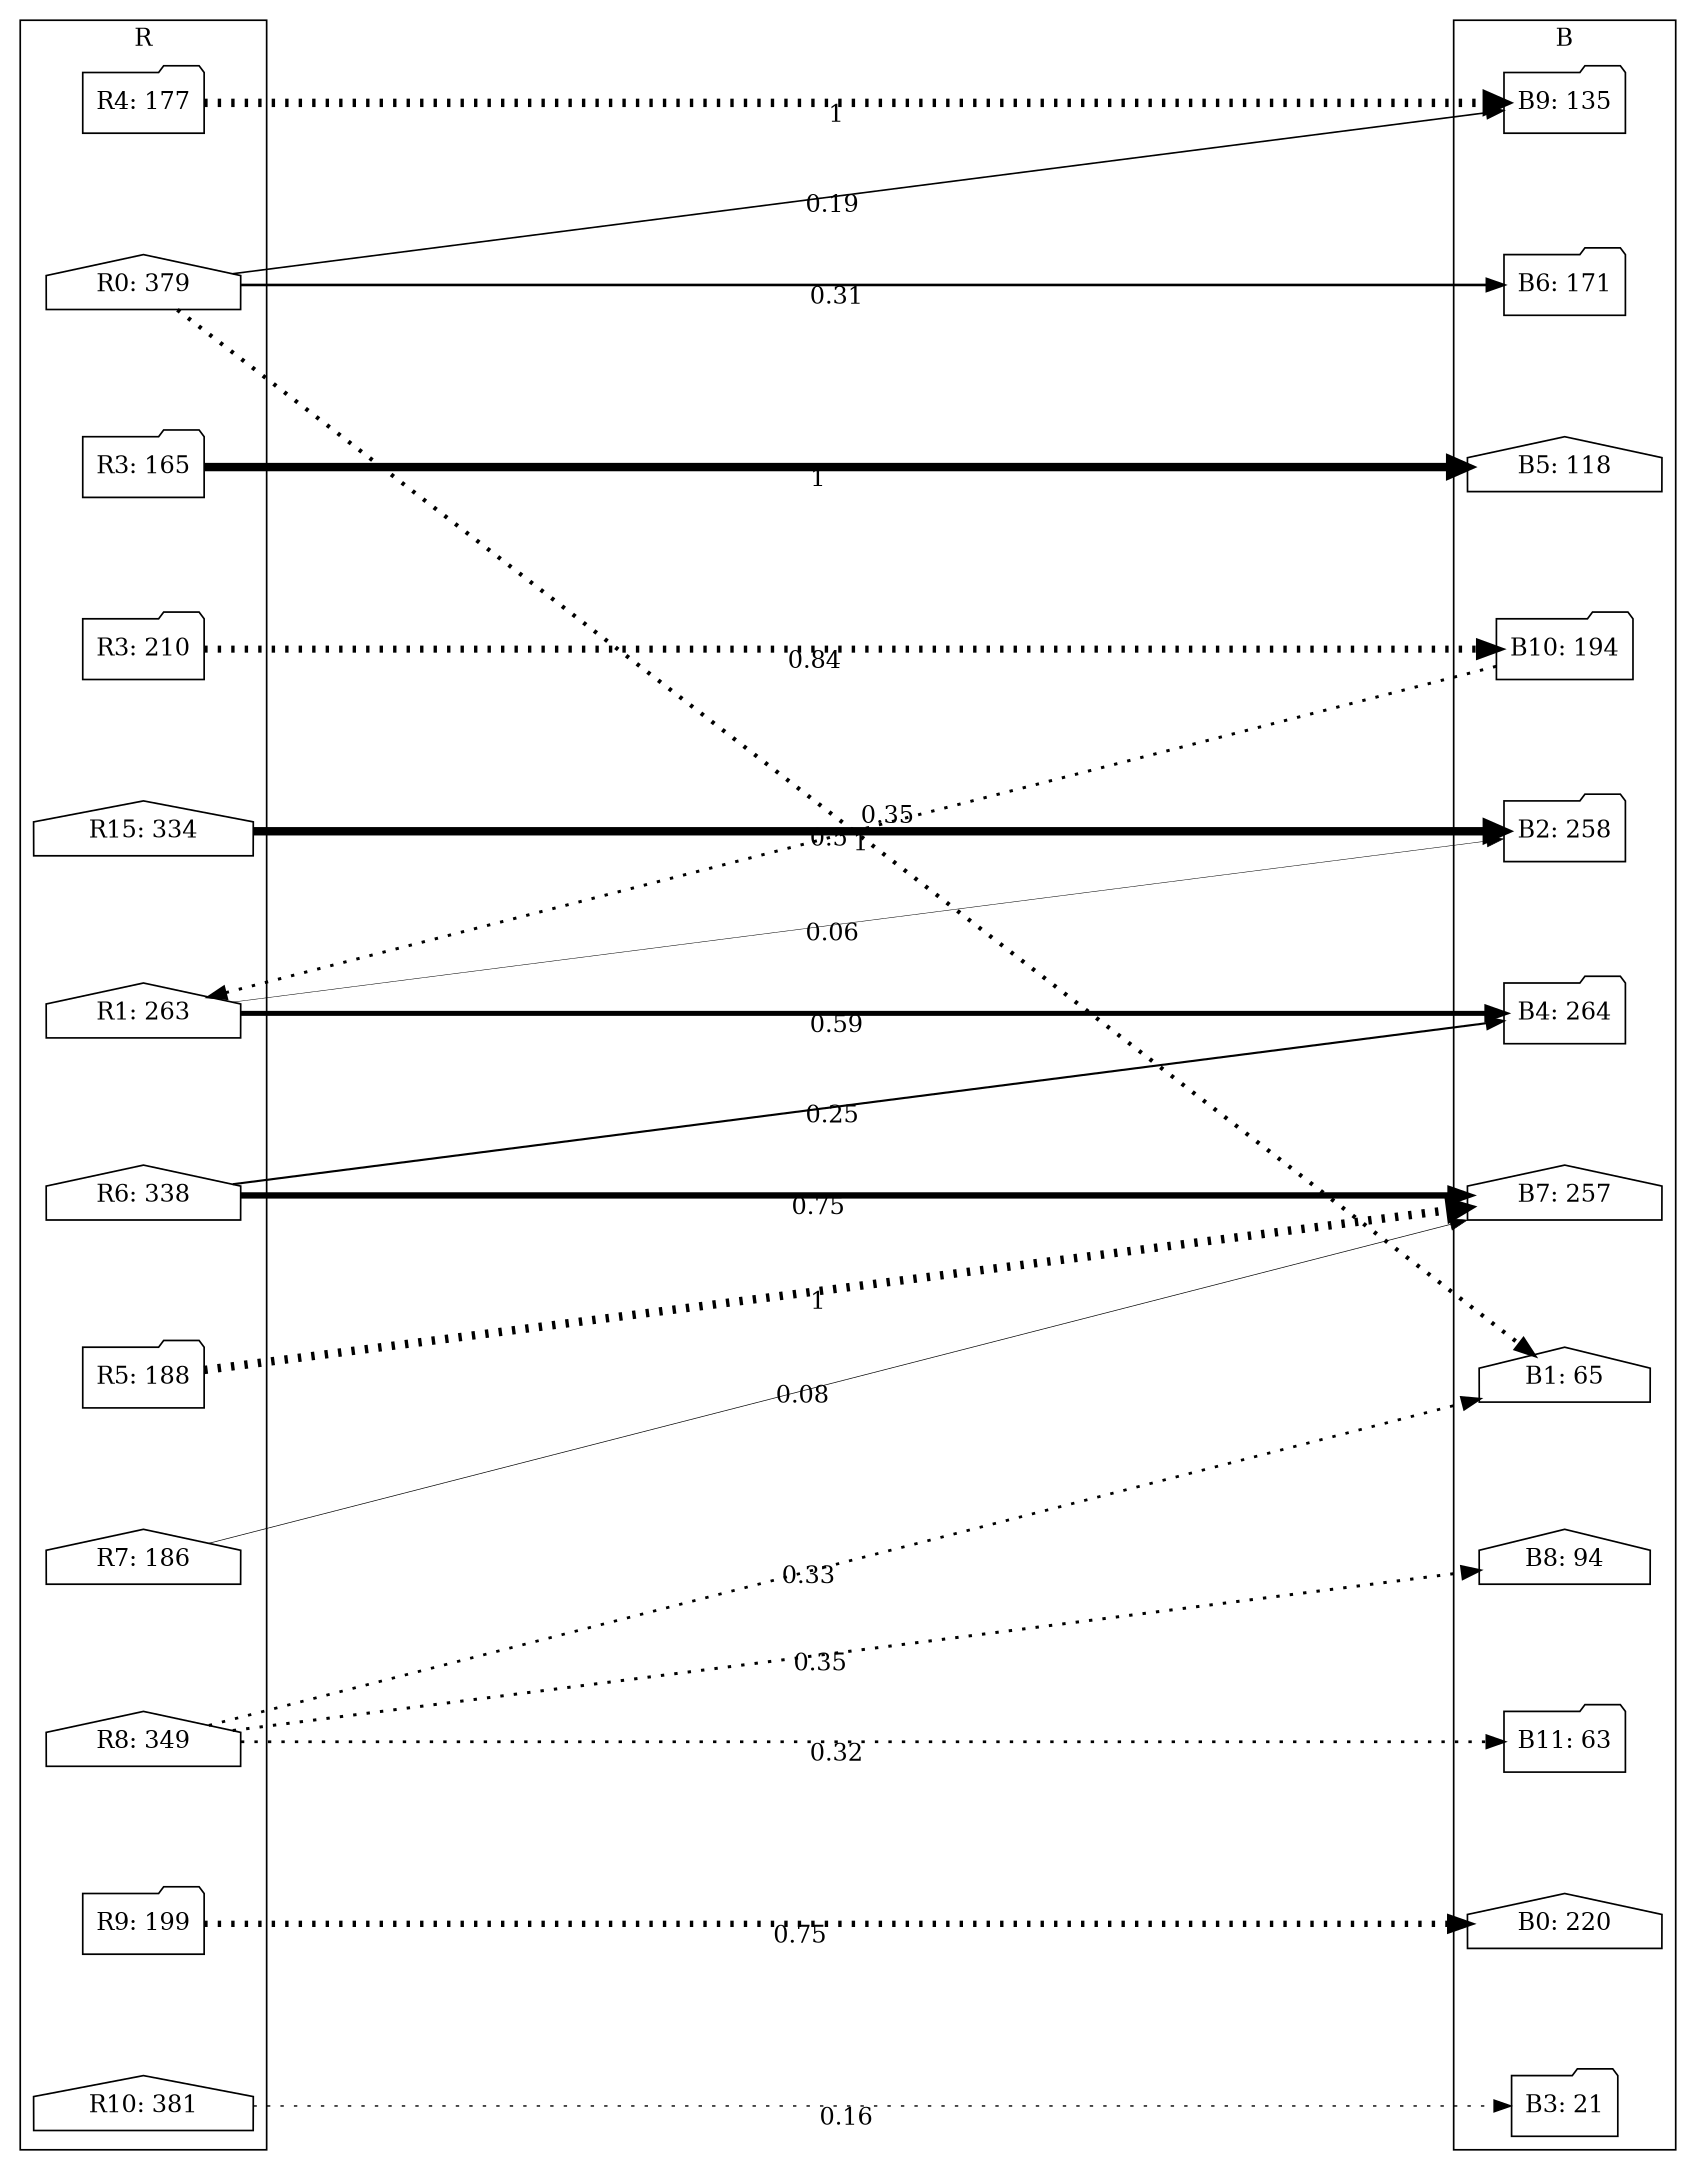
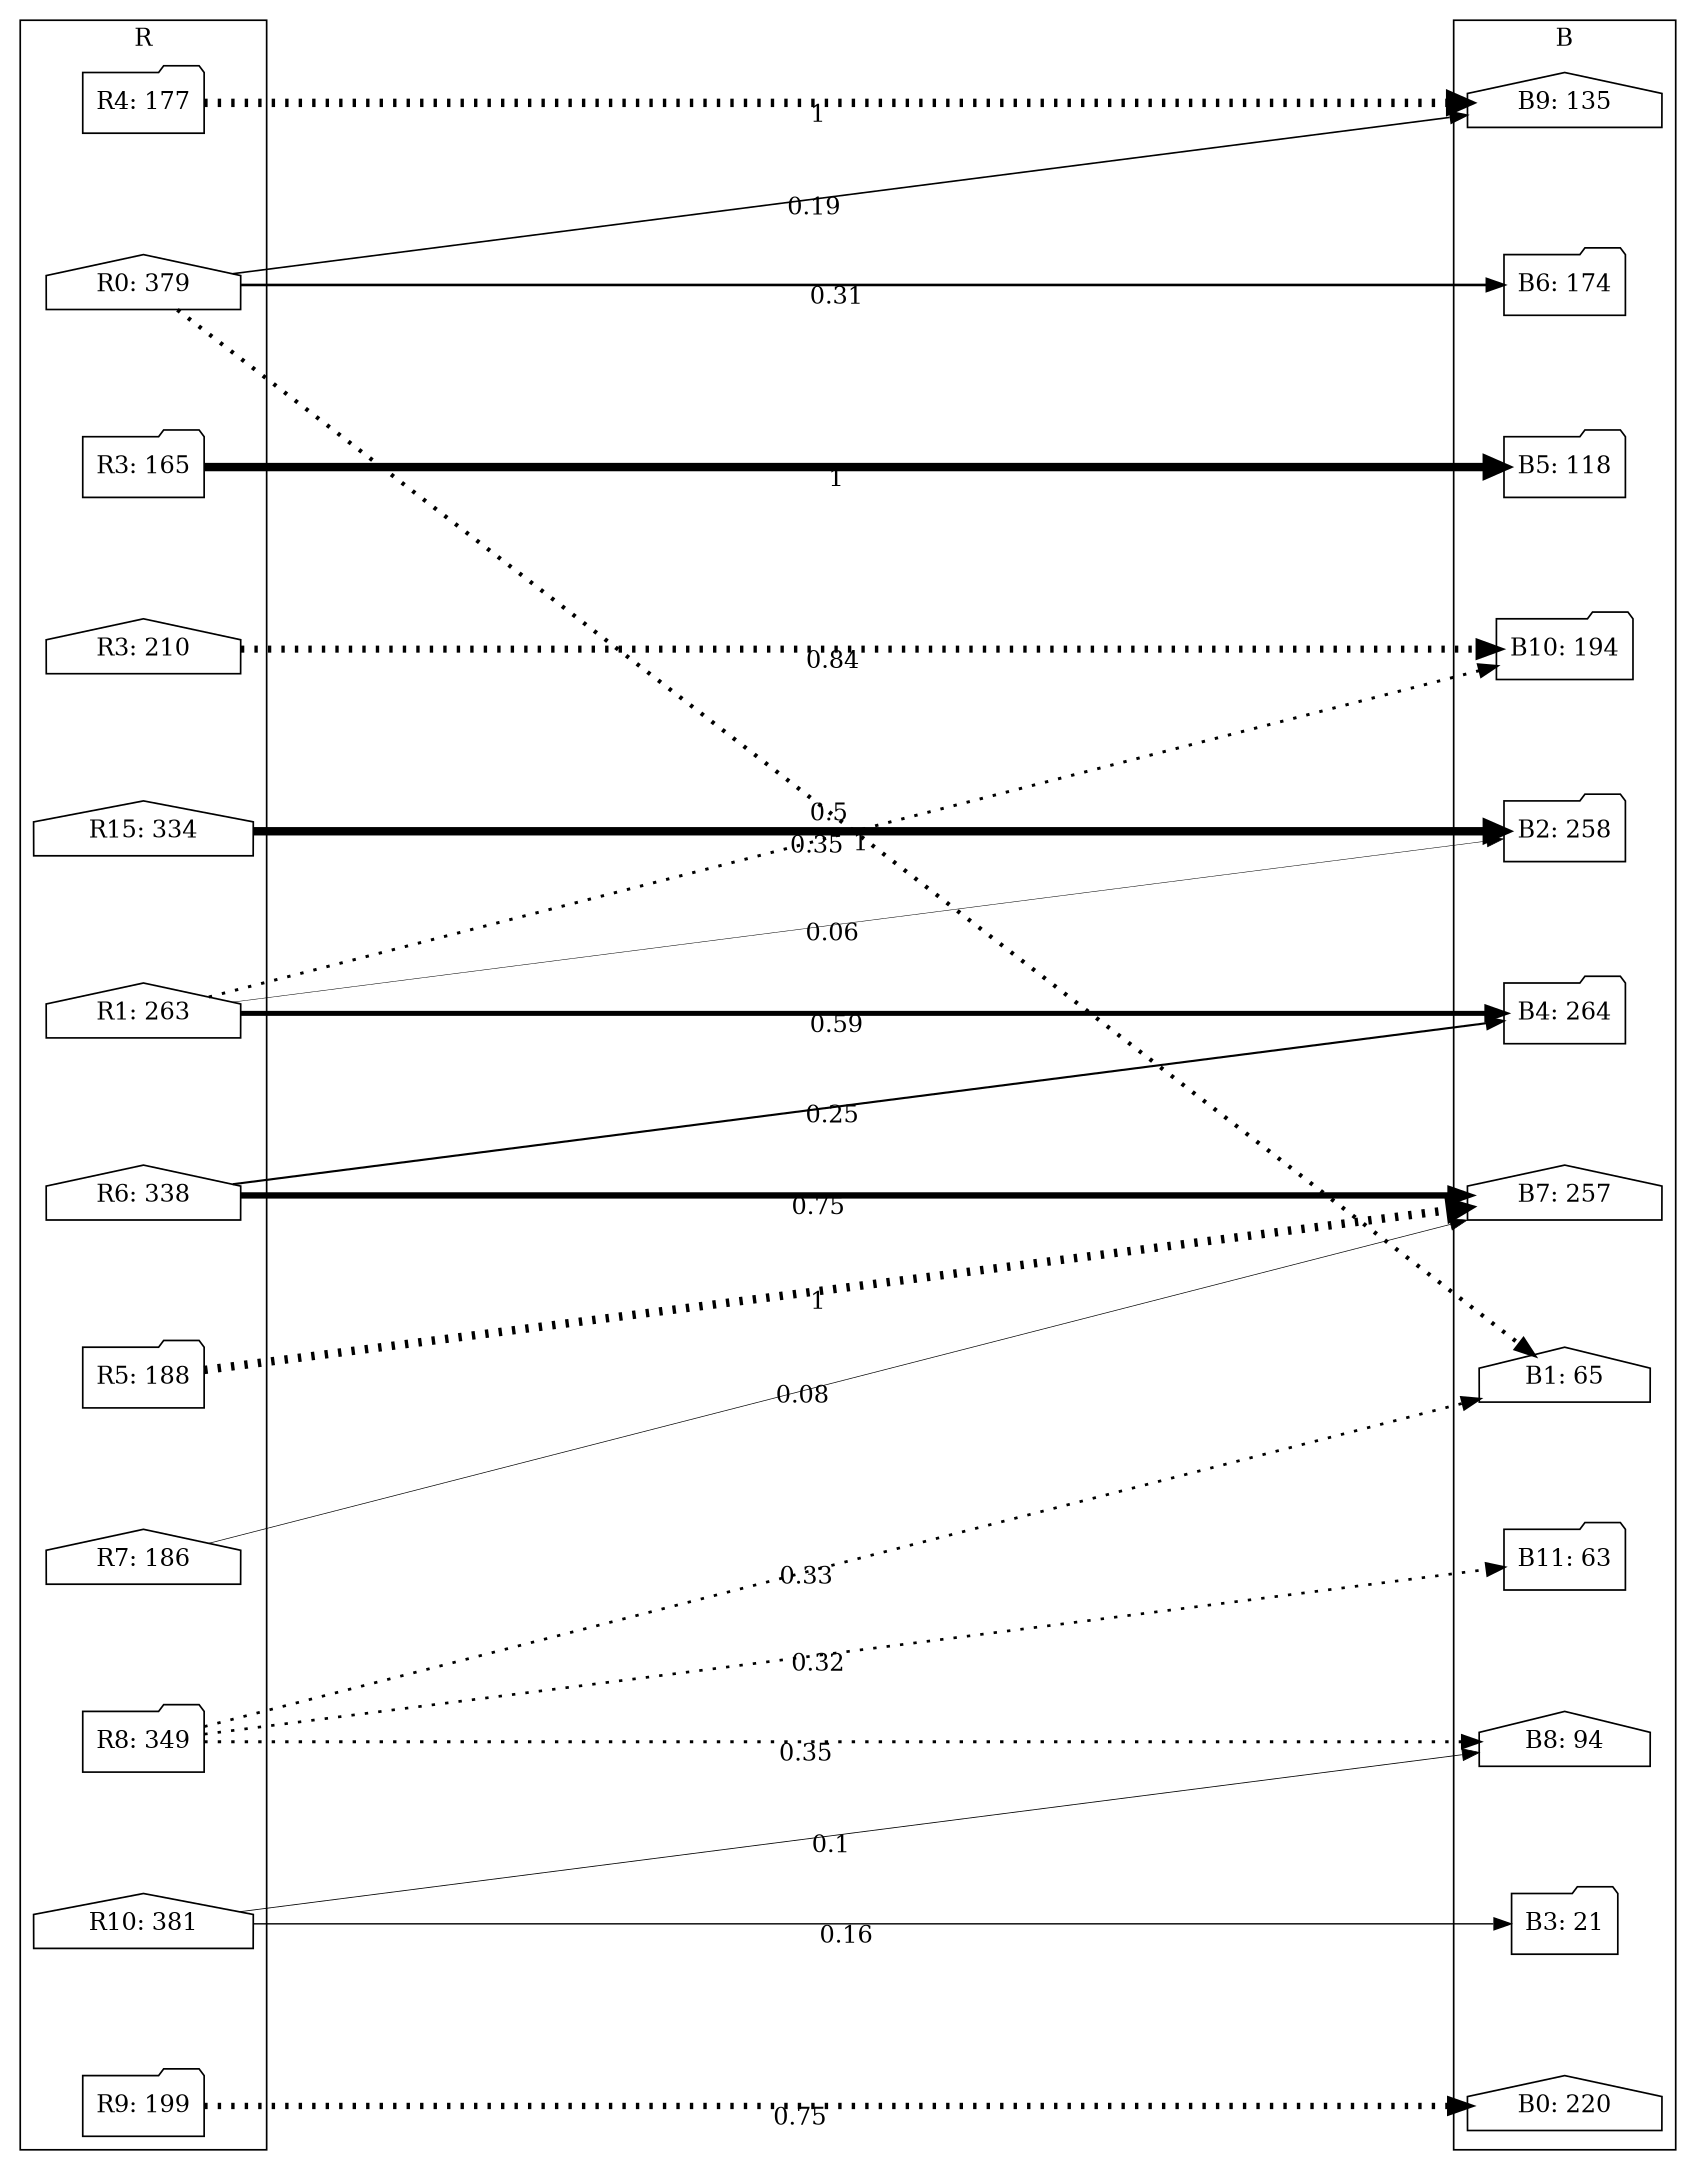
(1565, 103) -> (1565, 103)
(1565, 285) -> (1565, 285)
(1565, 467) -> (1565, 467)
(143, 649) -> (143, 649)
(924, 813) -> (812, 842)
(143, 1742) -> (143, 1742)
none -> (851, 1833)
(873, 2106) -> (873, 1924)
